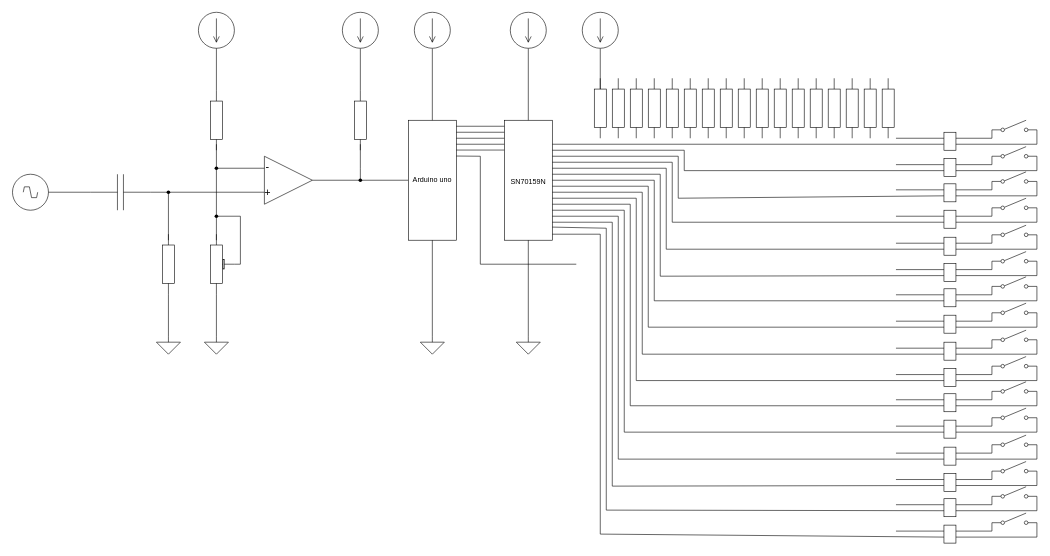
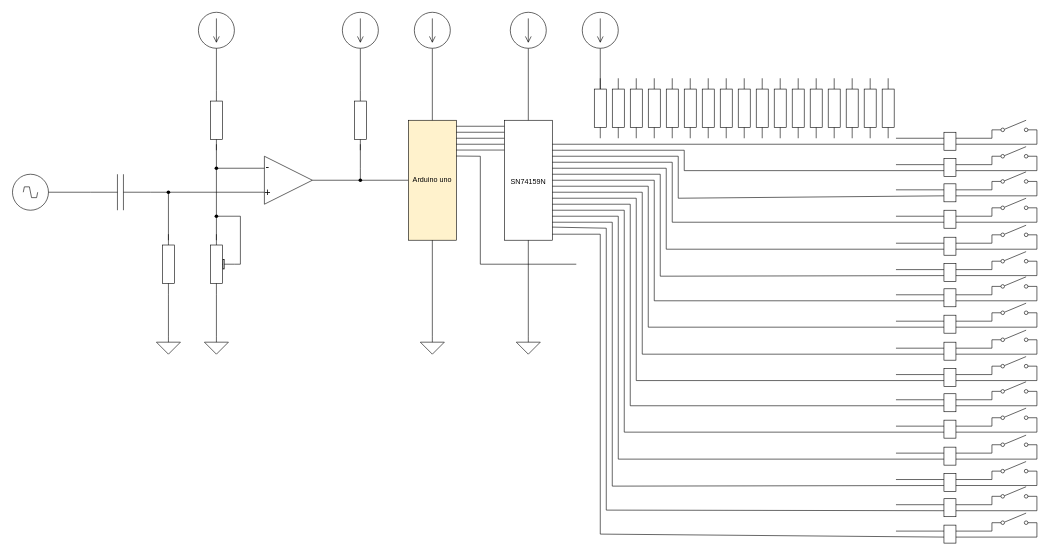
(432, 180) -> (432, 180)
(528, 180) -> (528, 180)
